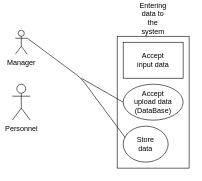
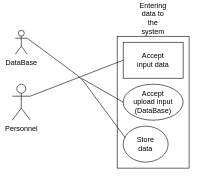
(22, 63) -> (22, 63)
none -> (77, 78)
(153, 102) -> (153, 102)
